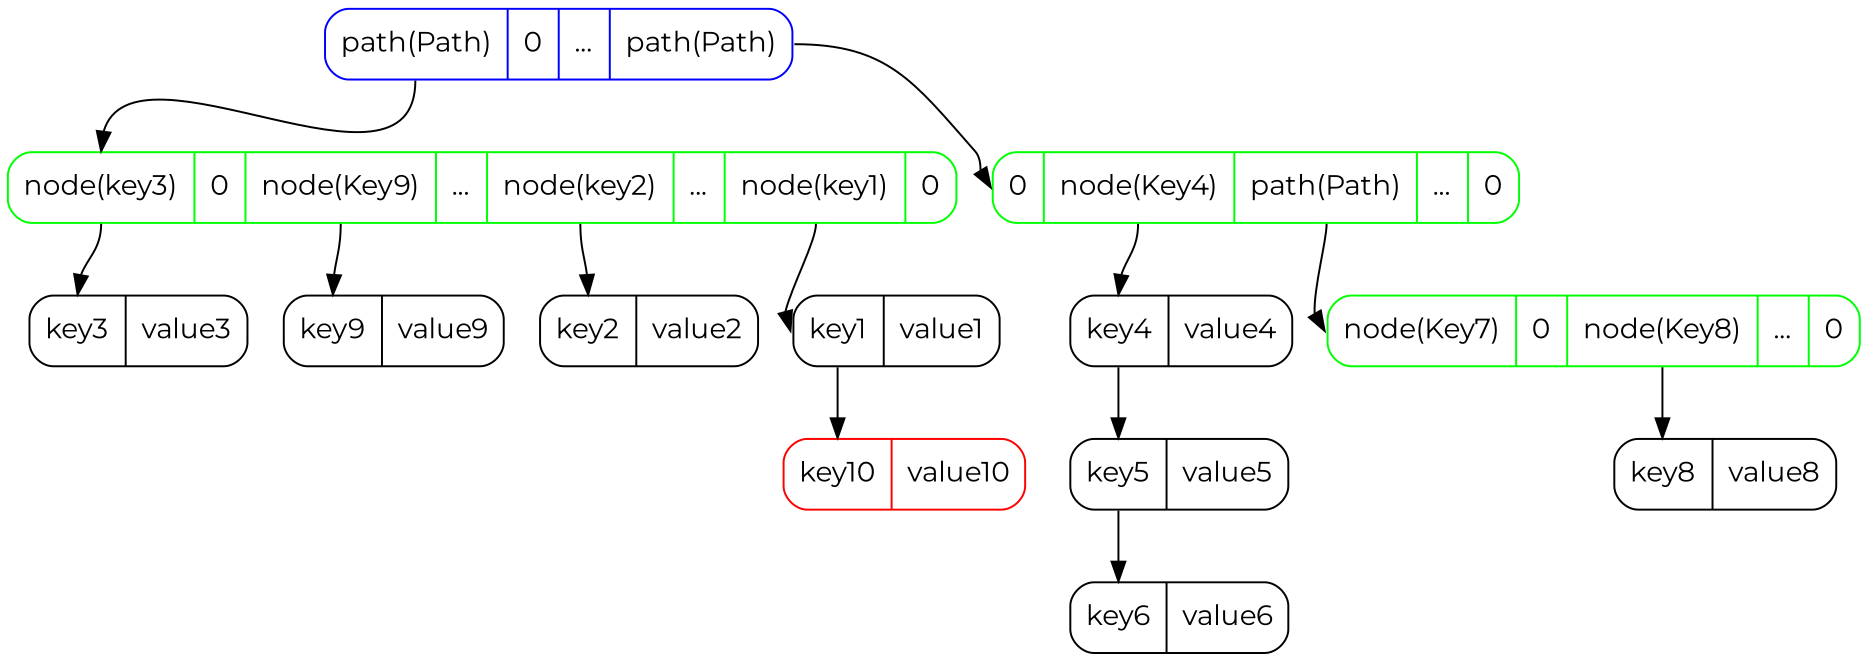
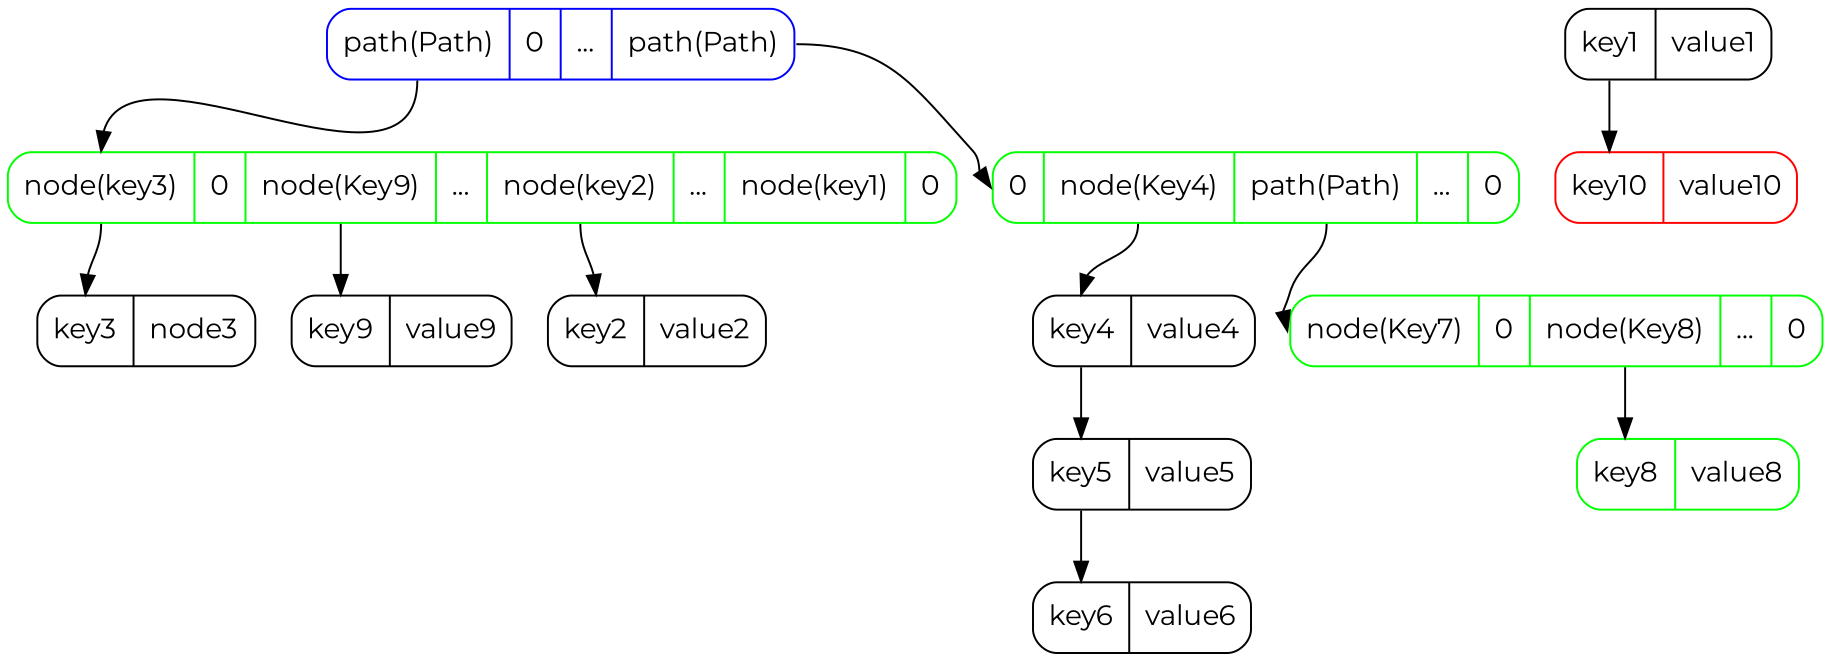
(802, 268) -> none
(187, 330) -> (194, 330)
(1725, 474) -> (1688, 474)
